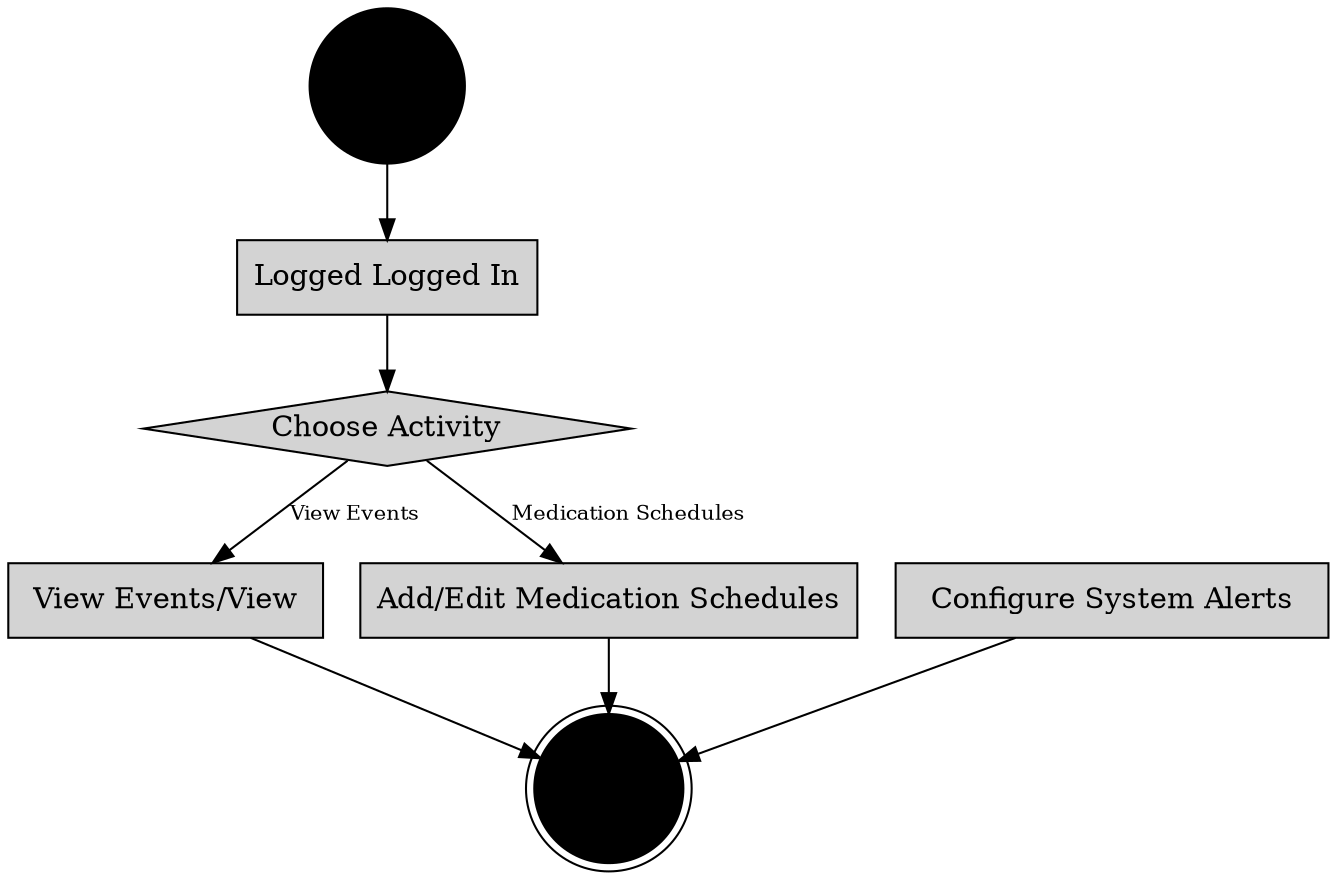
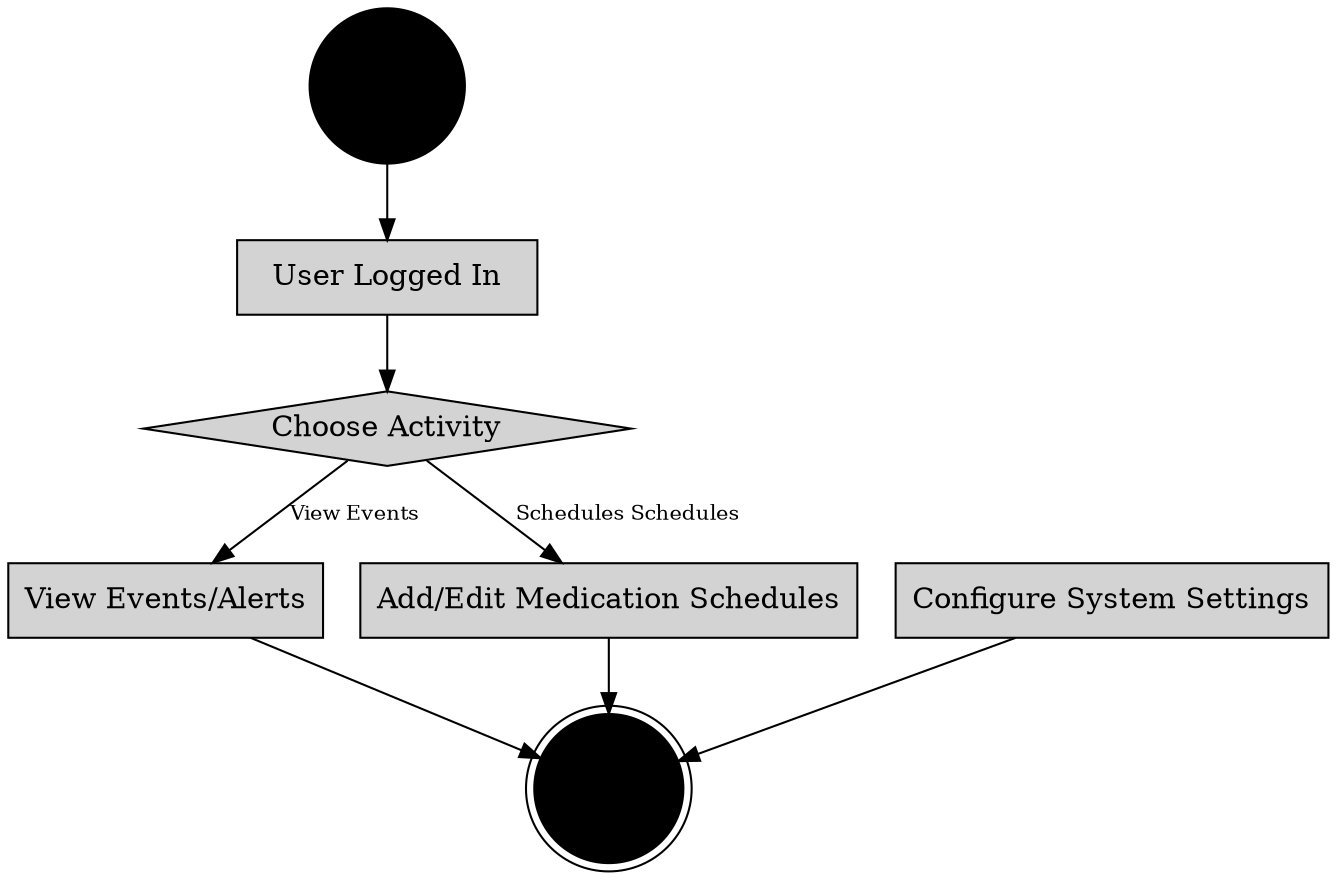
(387, 277) -> (387, 277)
(628, 515) -> (628, 515)
(166, 601) -> (166, 601)
(1112, 601) -> (1112, 601)
